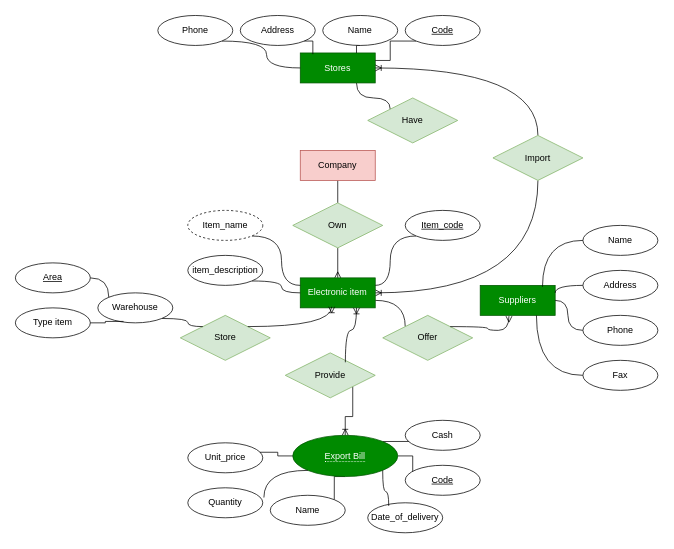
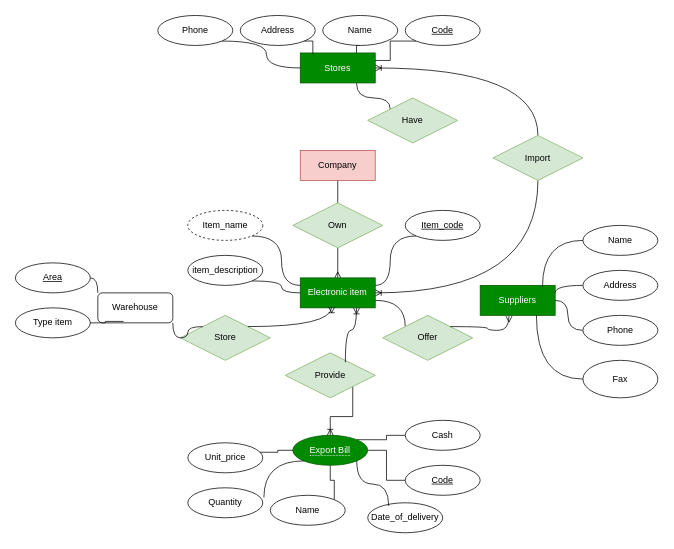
(135, 308) -> (135, 308)
(621, 375) -> (621, 379)
(345, 456) -> (330, 450)
